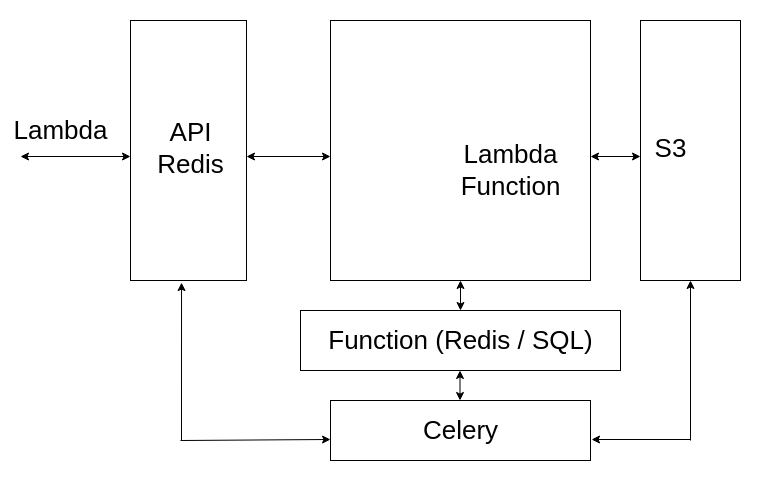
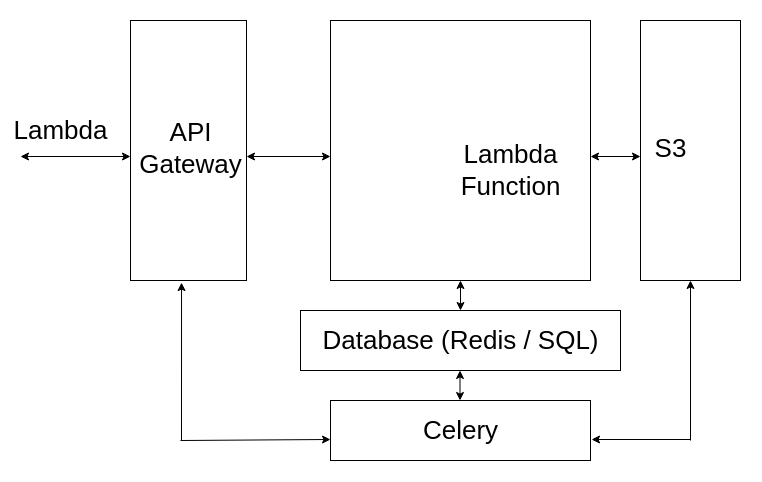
(191, 149) -> (191, 149)
(461, 341) -> (461, 341)
